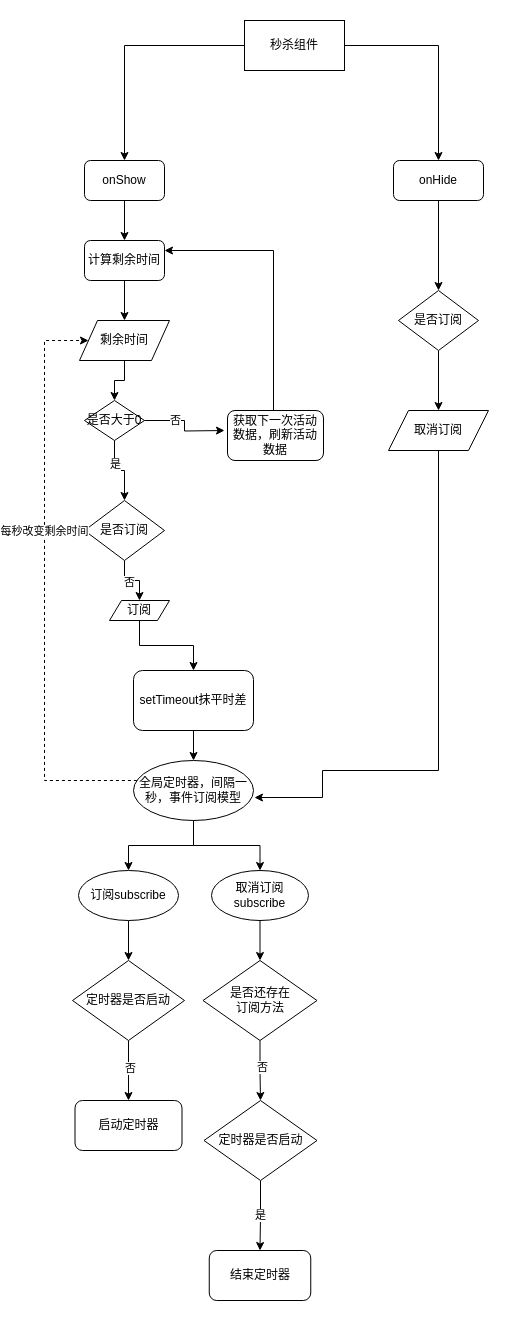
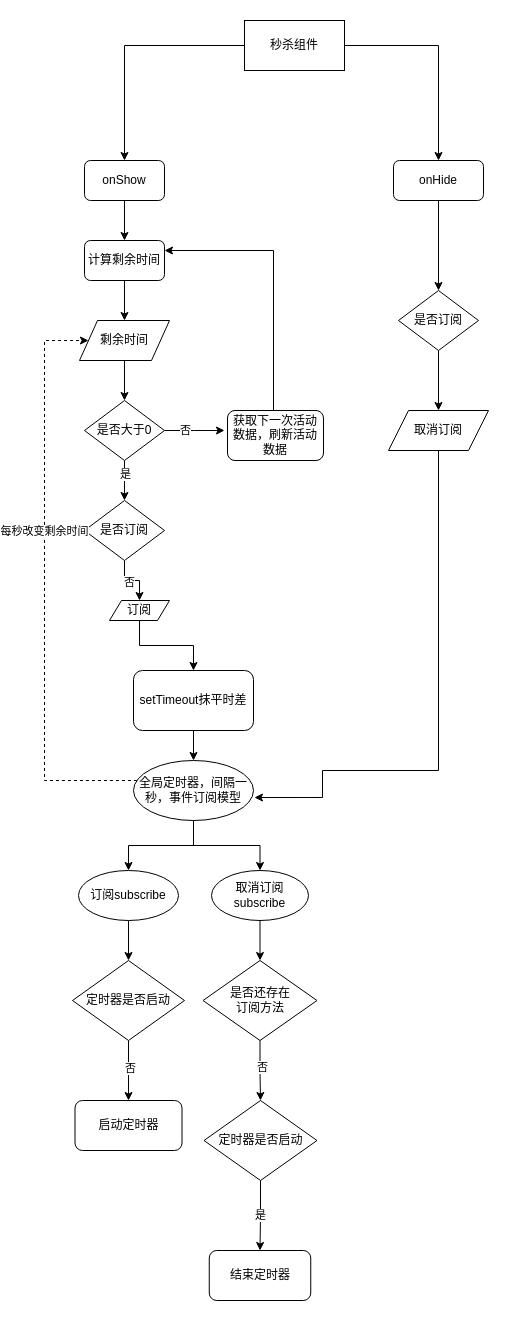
(115, 421) -> (125, 431)
